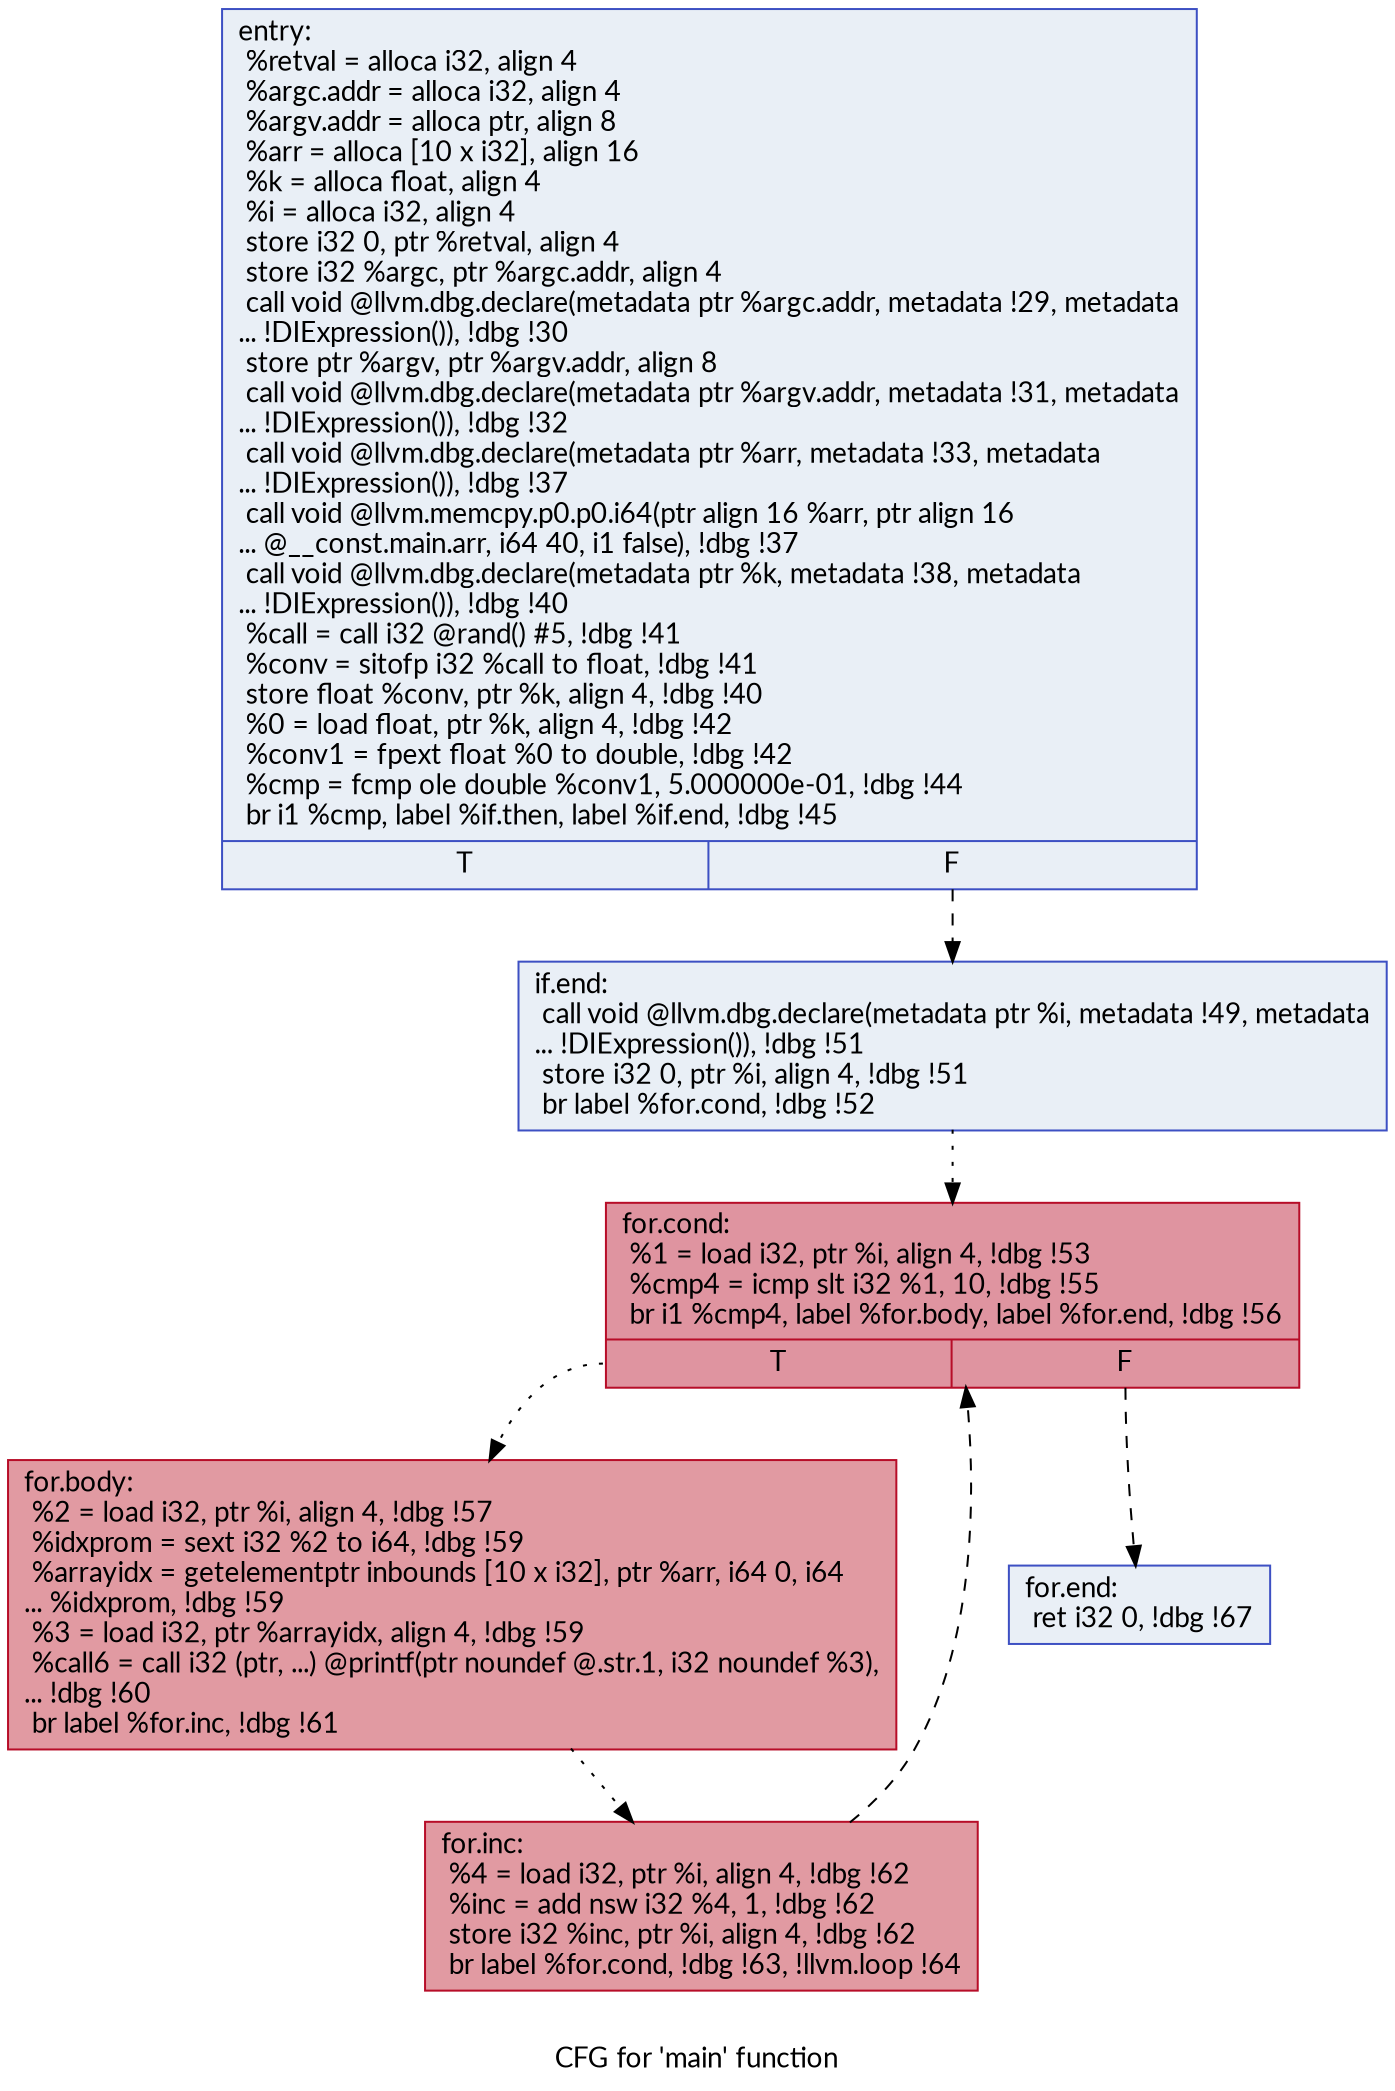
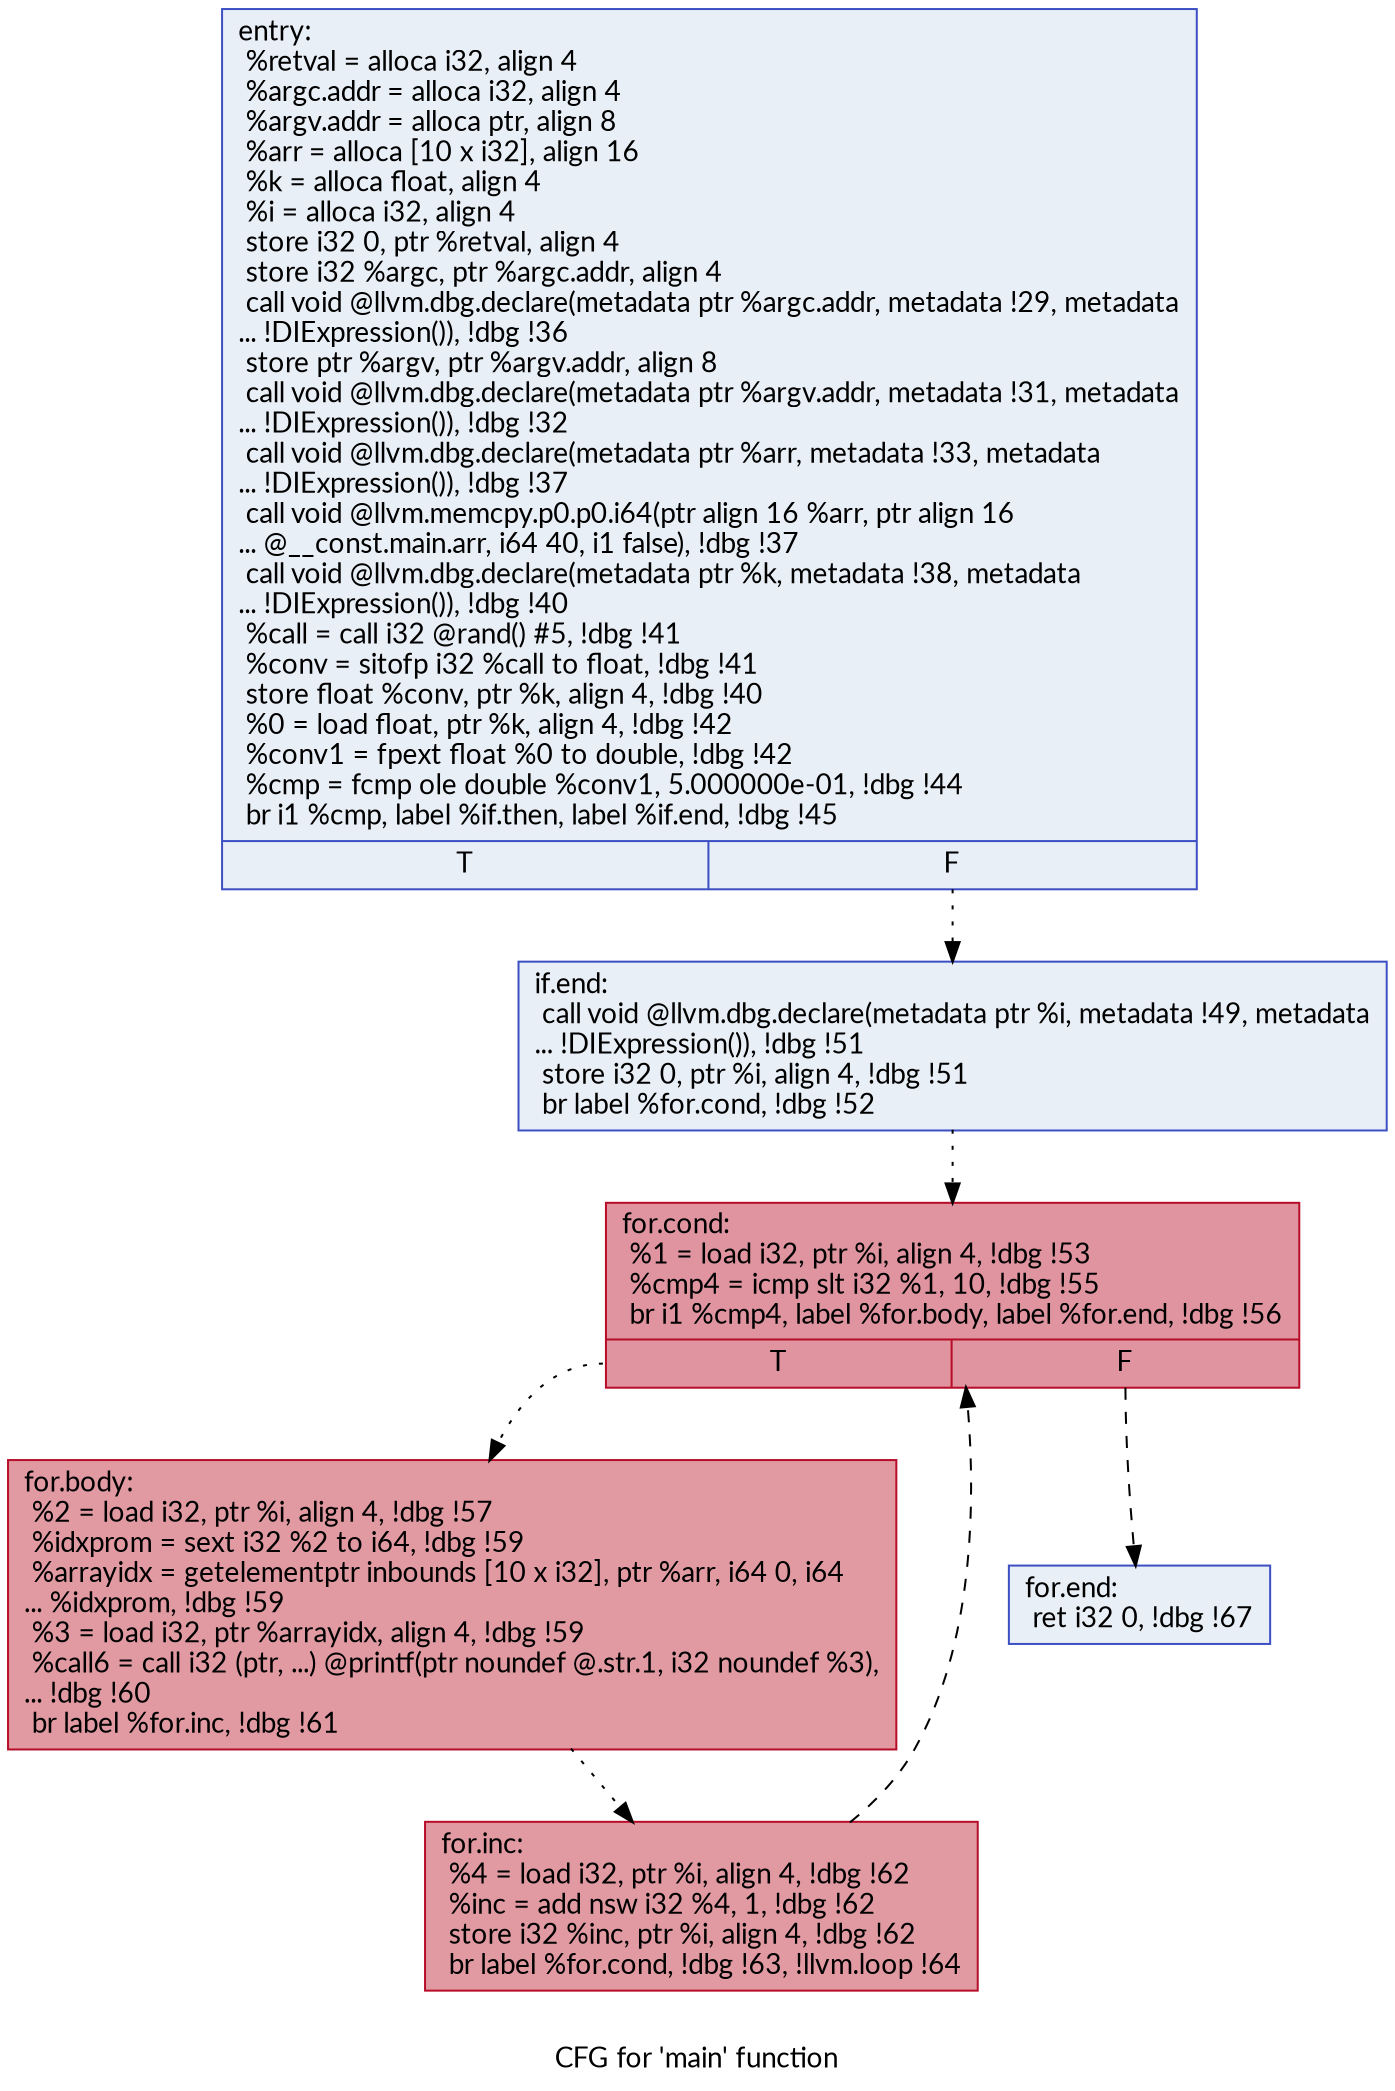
(404, 334) -> (404, 334)
(953, 916) -> (953, 916)
